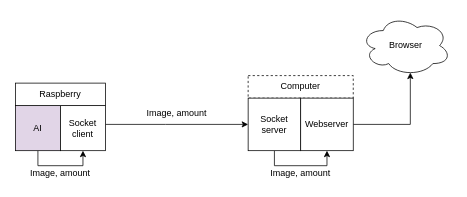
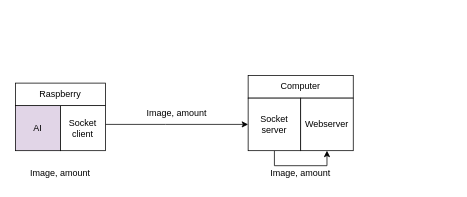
(405, 45) -> none
(300, 87) -> (300, 87)
(404, 124) -> none
(64, 165) -> none
